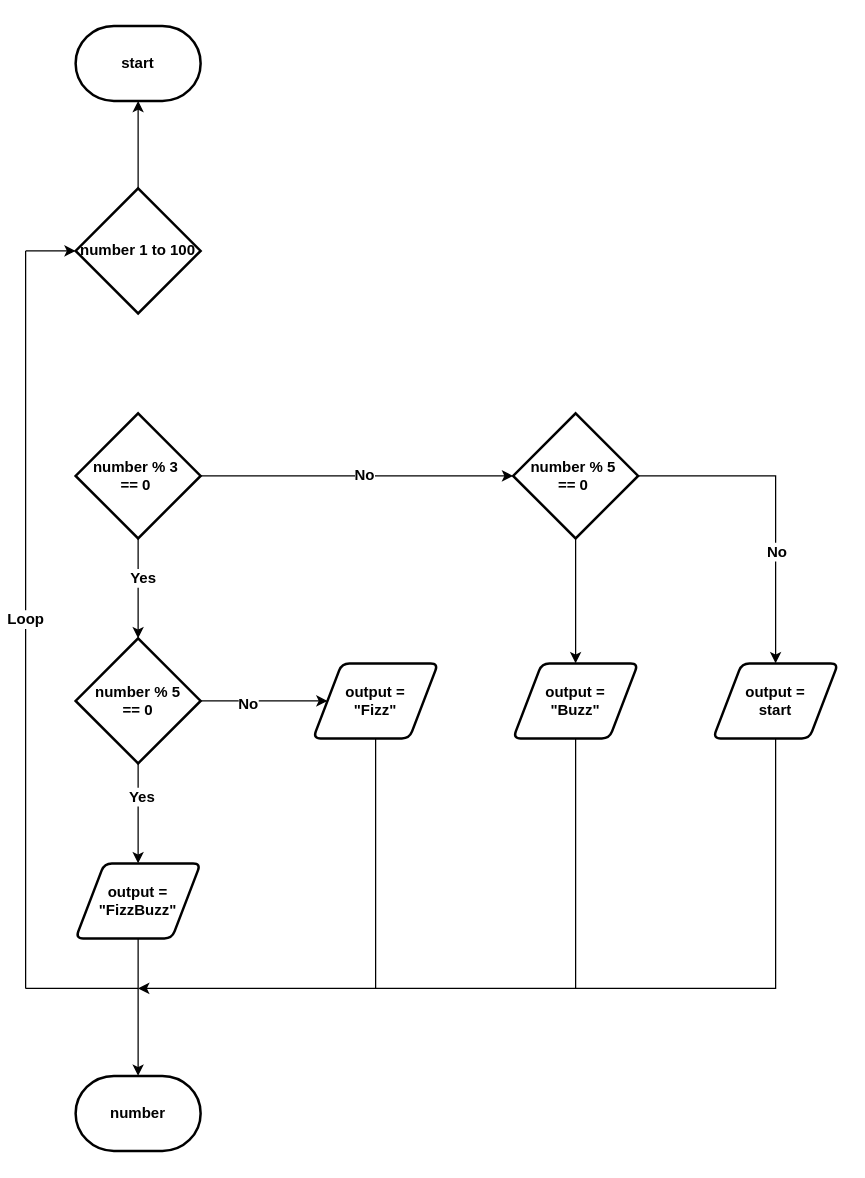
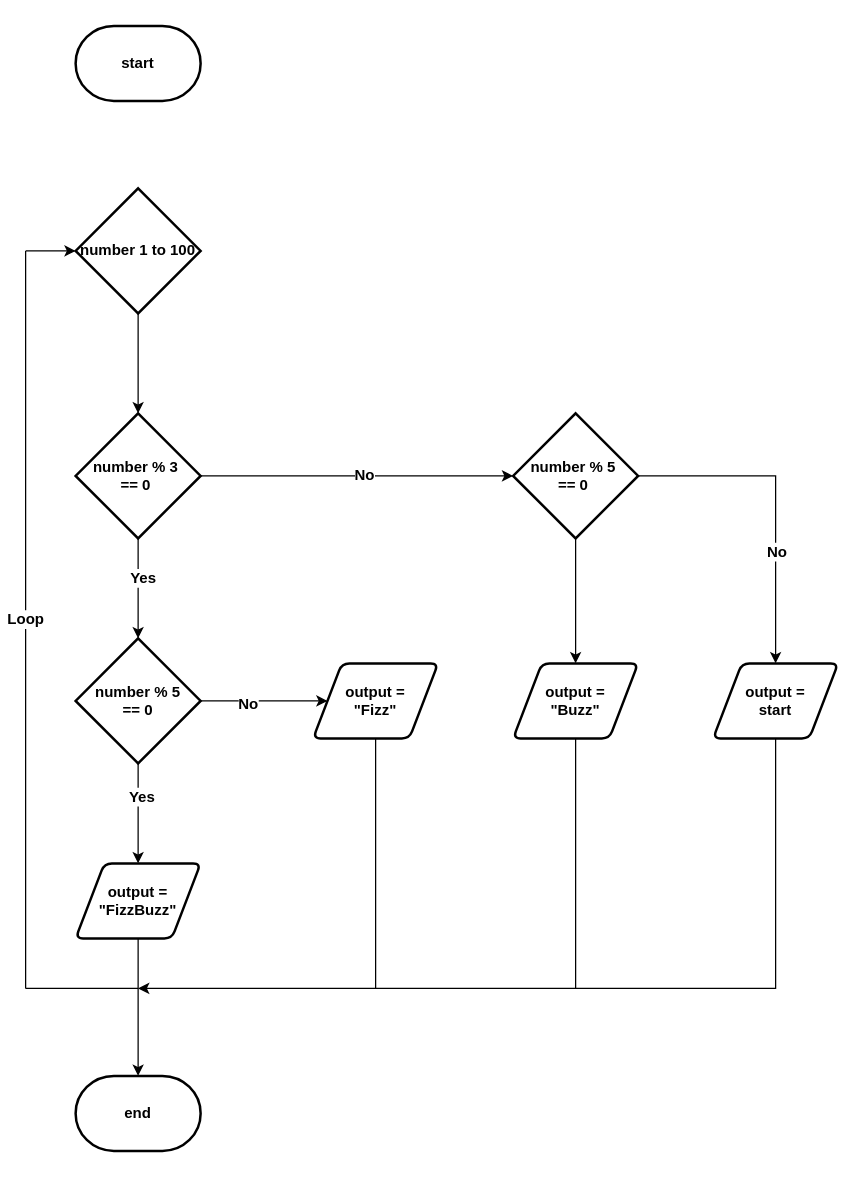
(138, 149) -> (138, 359)
(138, 1113) -> (138, 1113)
